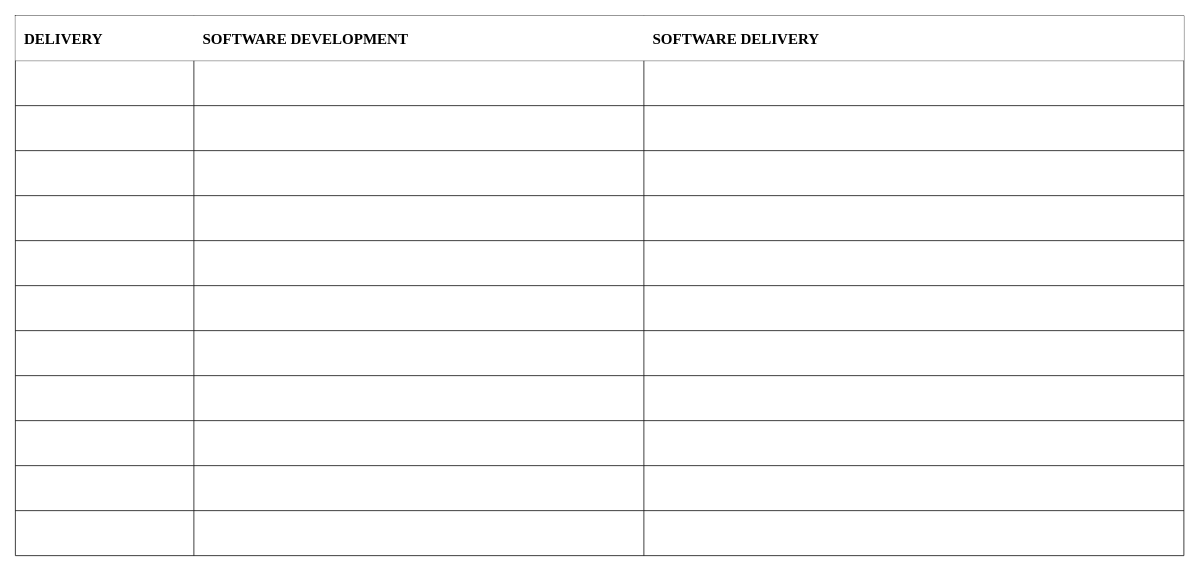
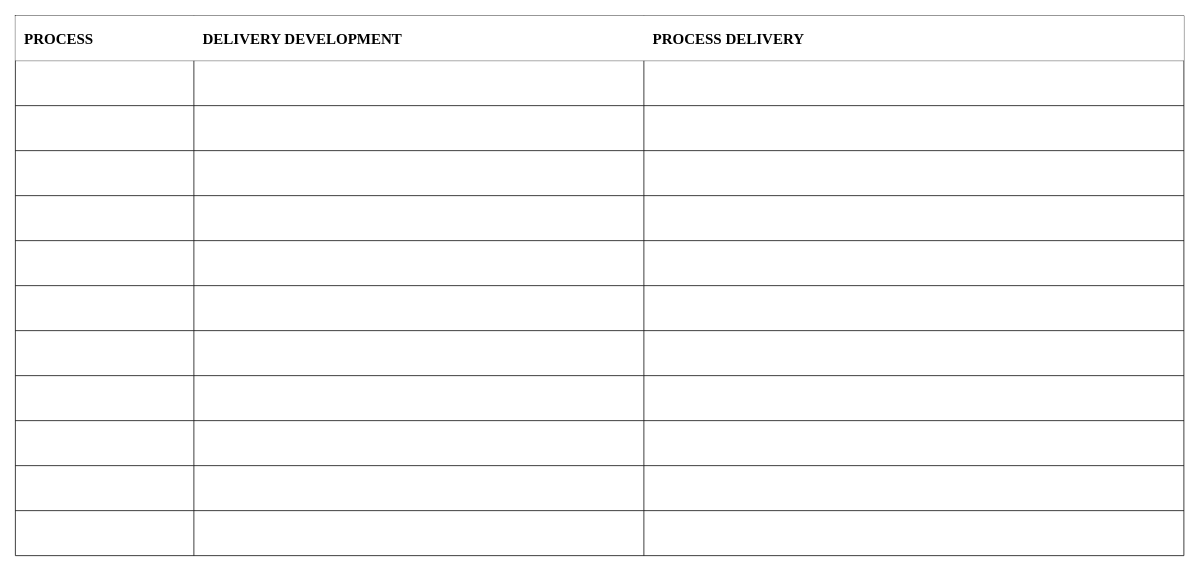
(58, 38) -> (54, 38)
(285, 38) -> (285, 38)
(722, 38) -> (718, 38)
